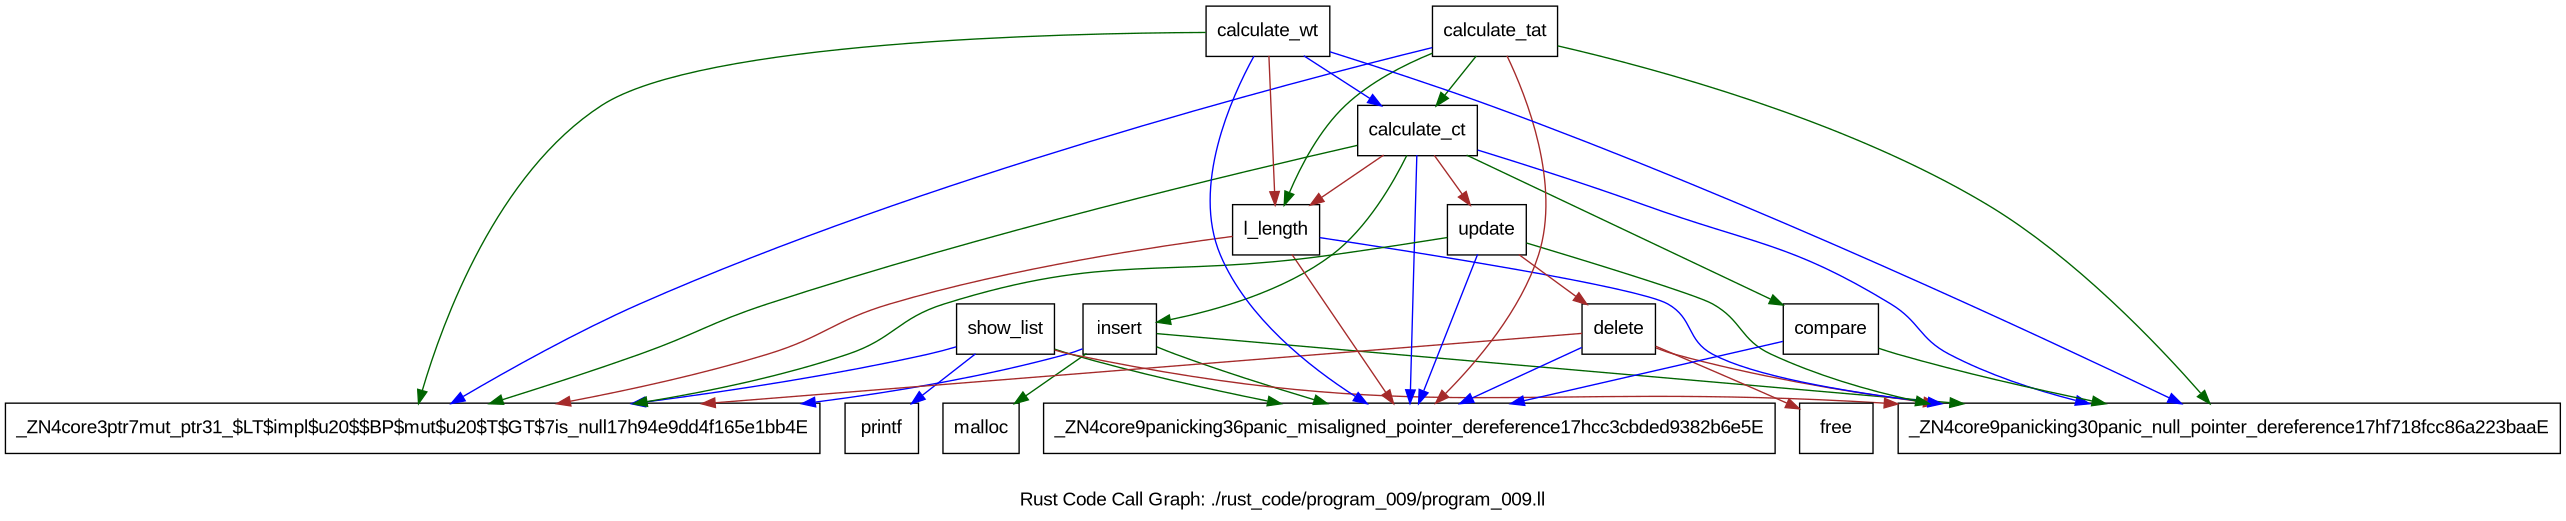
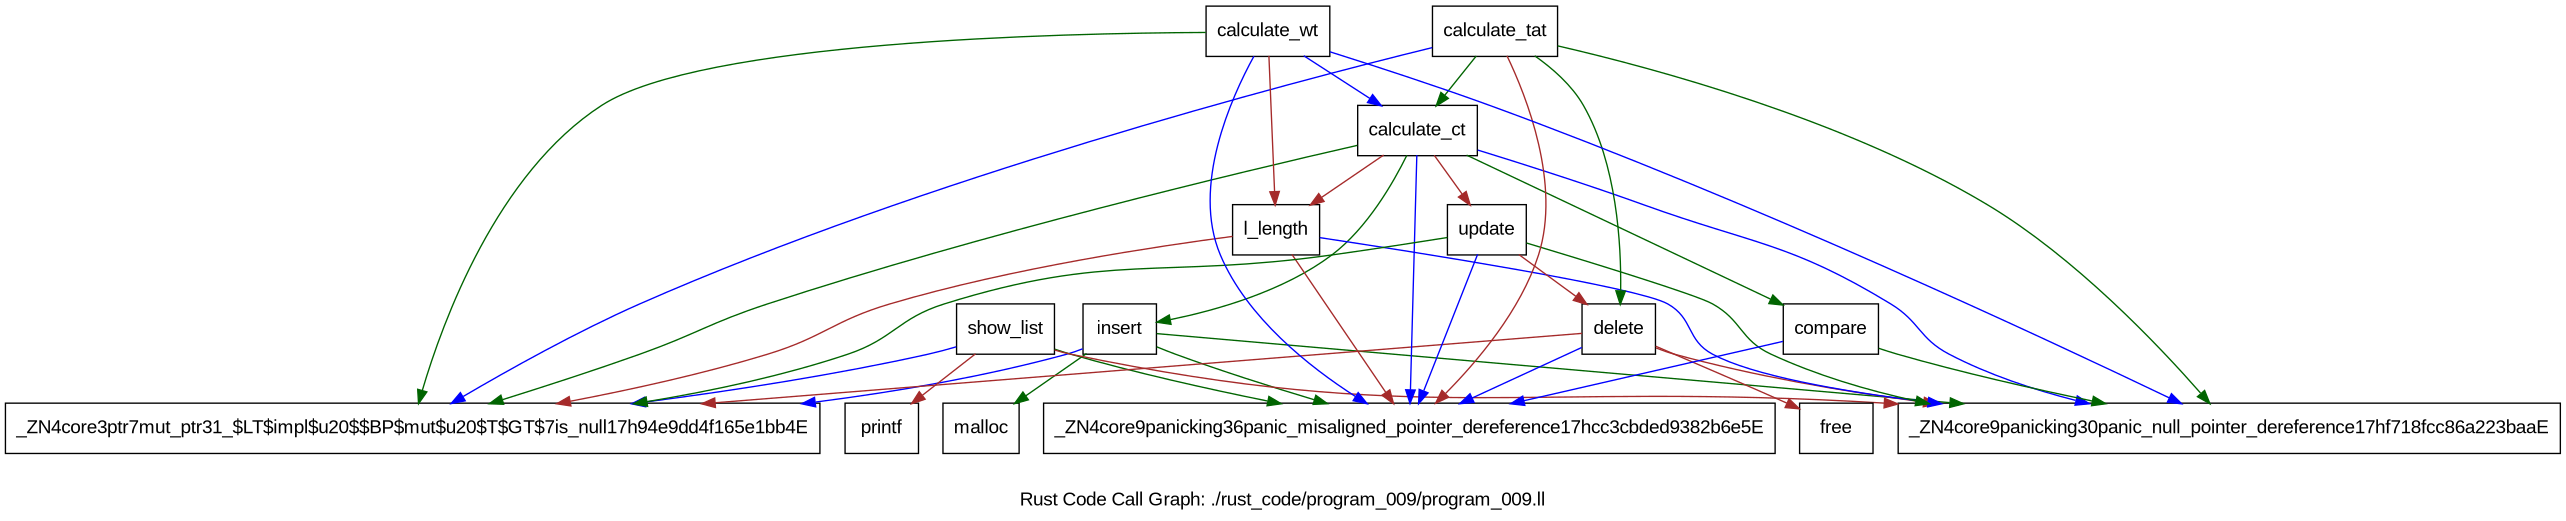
(1345, 106) -> (1606, 161)
(953, 371) -> (953, 371)
